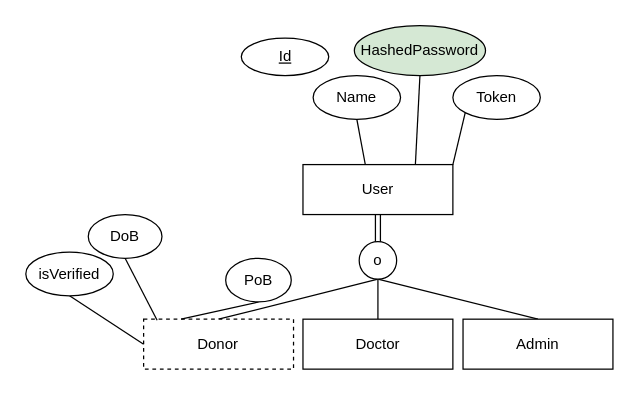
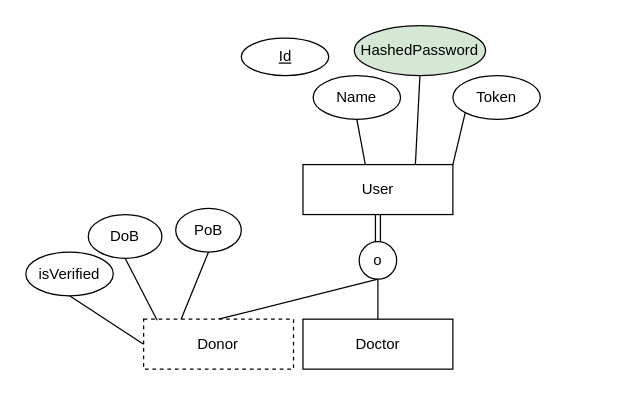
(258, 280) -> (208, 230)
(459, 299) -> none
(538, 344) -> none
